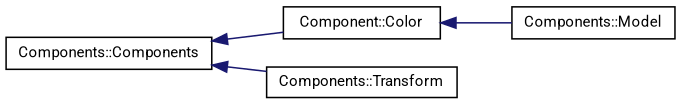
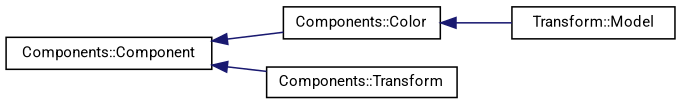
(362, 23) -> (362, 23)
(593, 23) -> (593, 23)
(109, 53) -> (109, 53)
